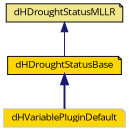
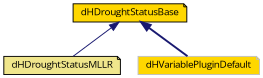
(64, 44) -> (92, 42)
